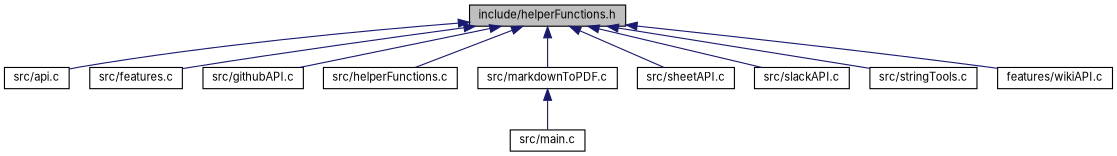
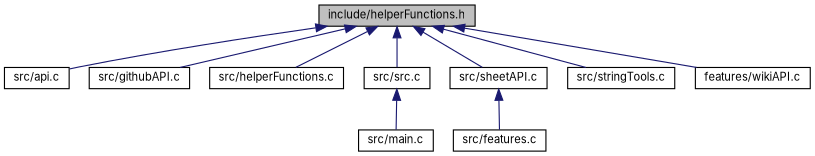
(323, 47) -> (499, 115)
(548, 78) -> (397, 78)
(802, 78) -> none
